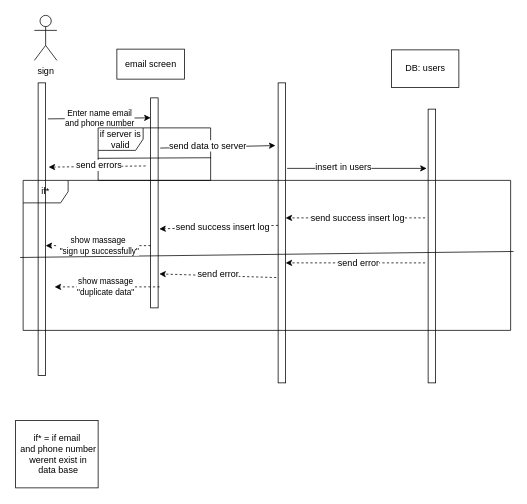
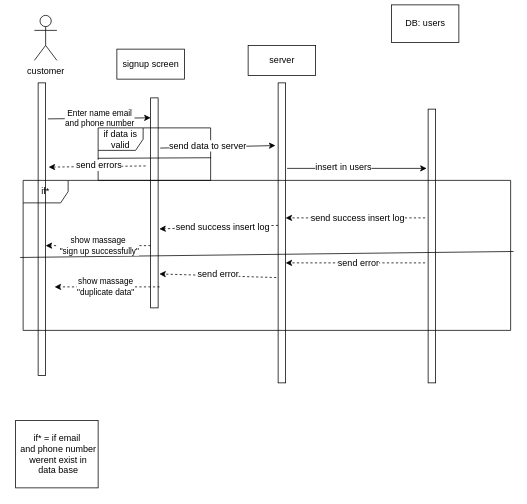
none -> (282, 60)
(151, 64) -> (151, 64)
(425, 69) -> (425, 24)
(46, 71) -> (46, 71)
(120, 139) -> (120, 139)
